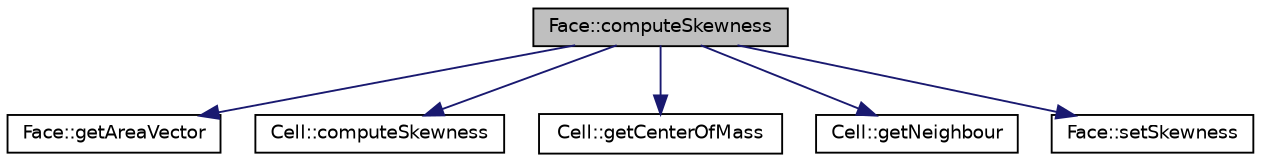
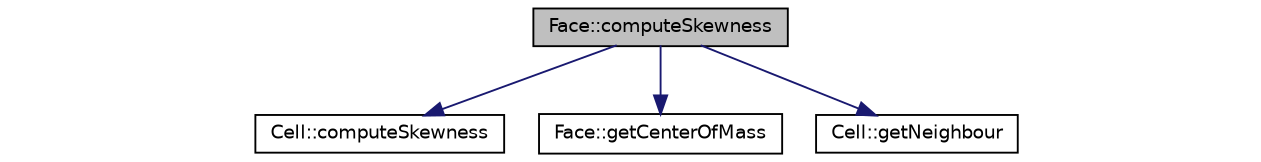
(114, 134) -> none
(661, 134) -> (661, 134)
(1153, 134) -> none
